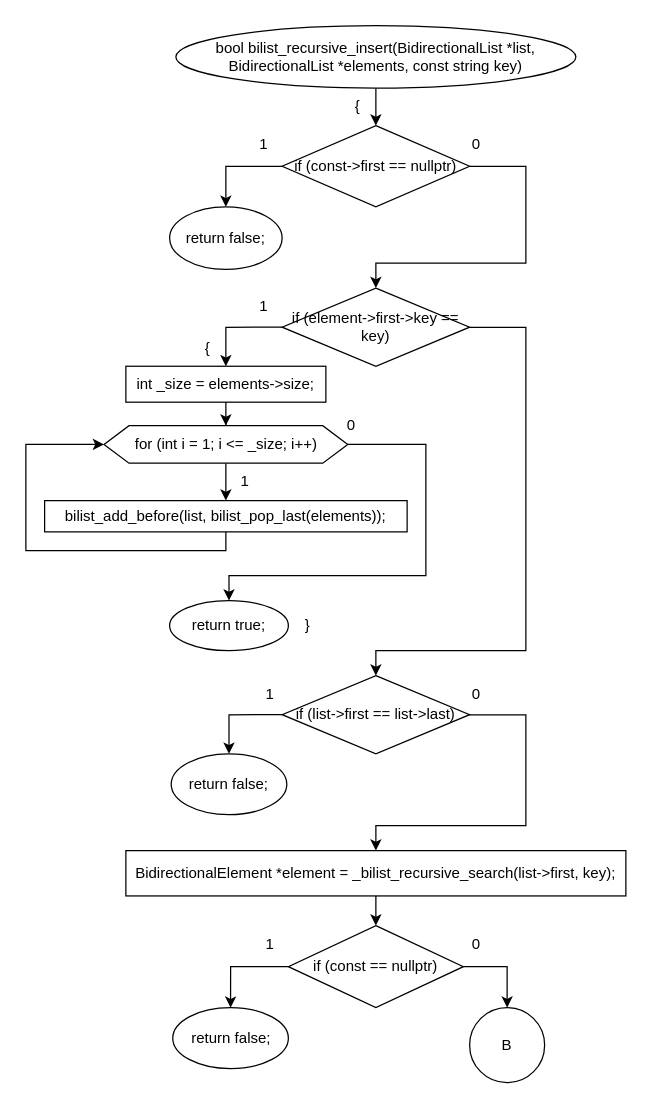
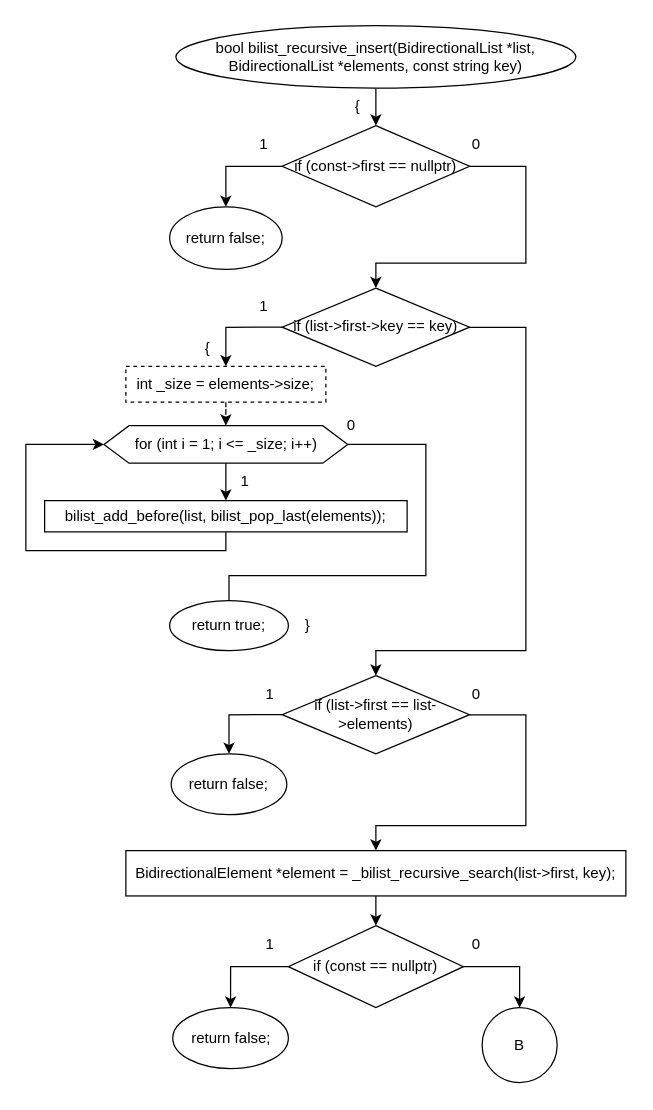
(376, 327) -> (376, 327)
(226, 384) -> (226, 384)
(226, 401) -> (226, 401)
(229, 591) -> (229, 594)
(376, 714) -> (376, 714)
(507, 1045) -> (519, 1045)
